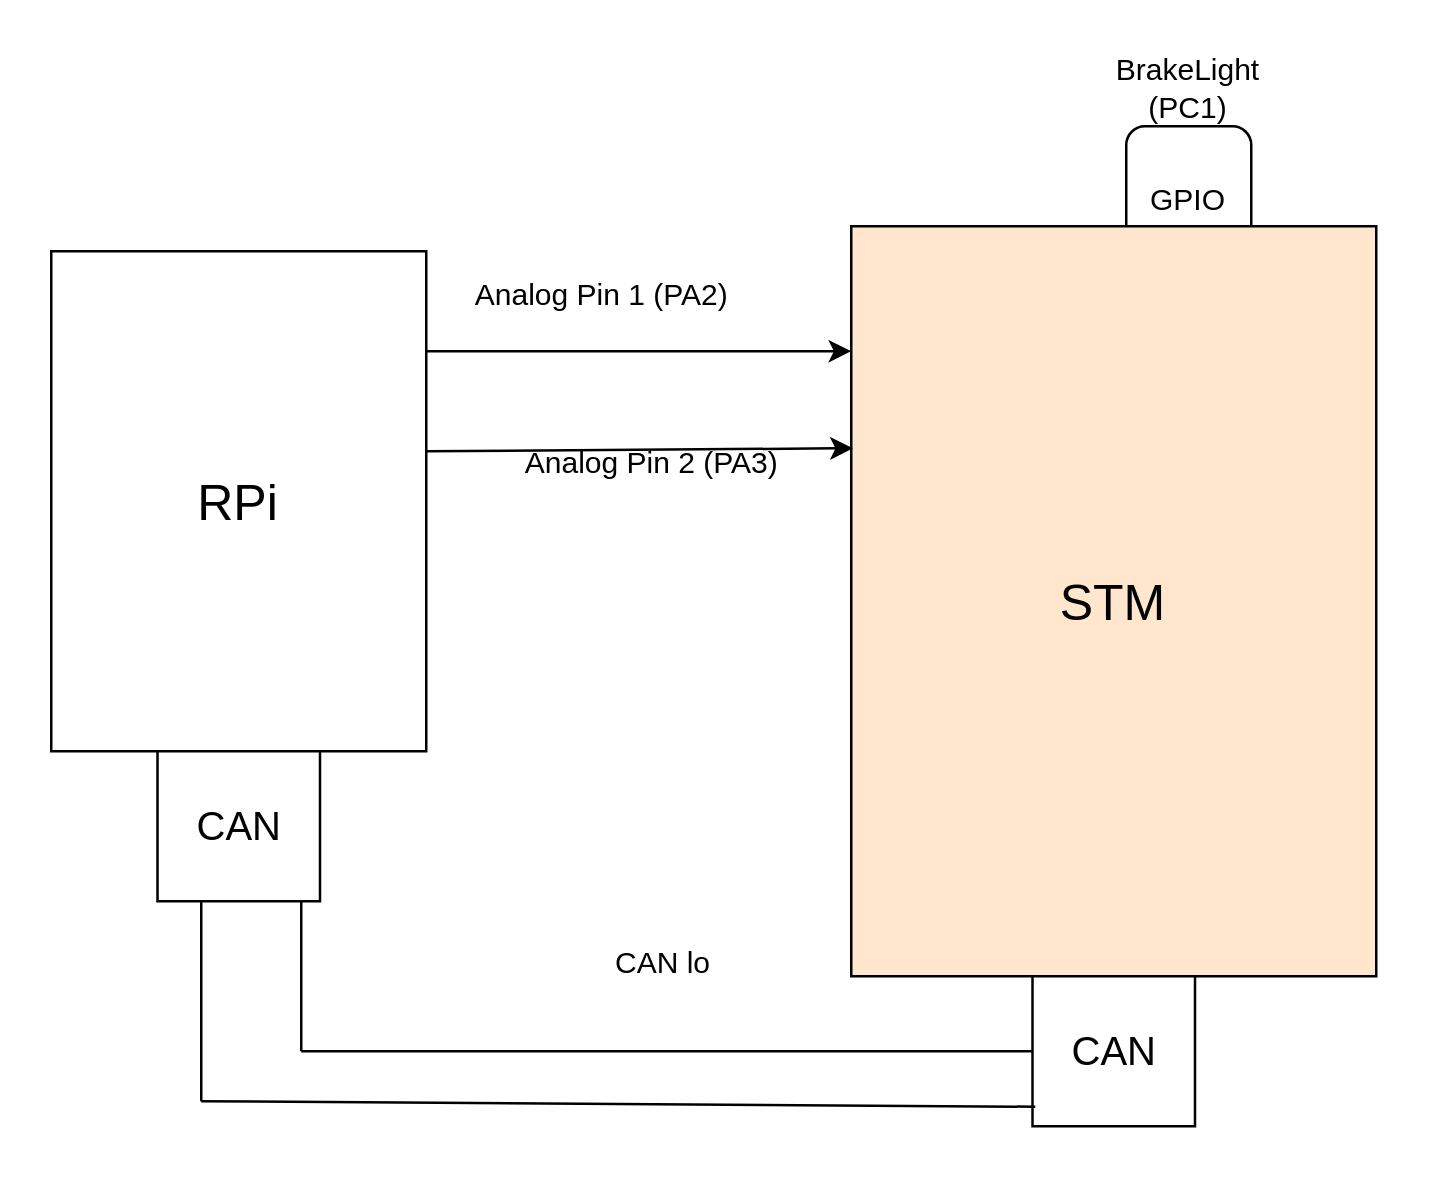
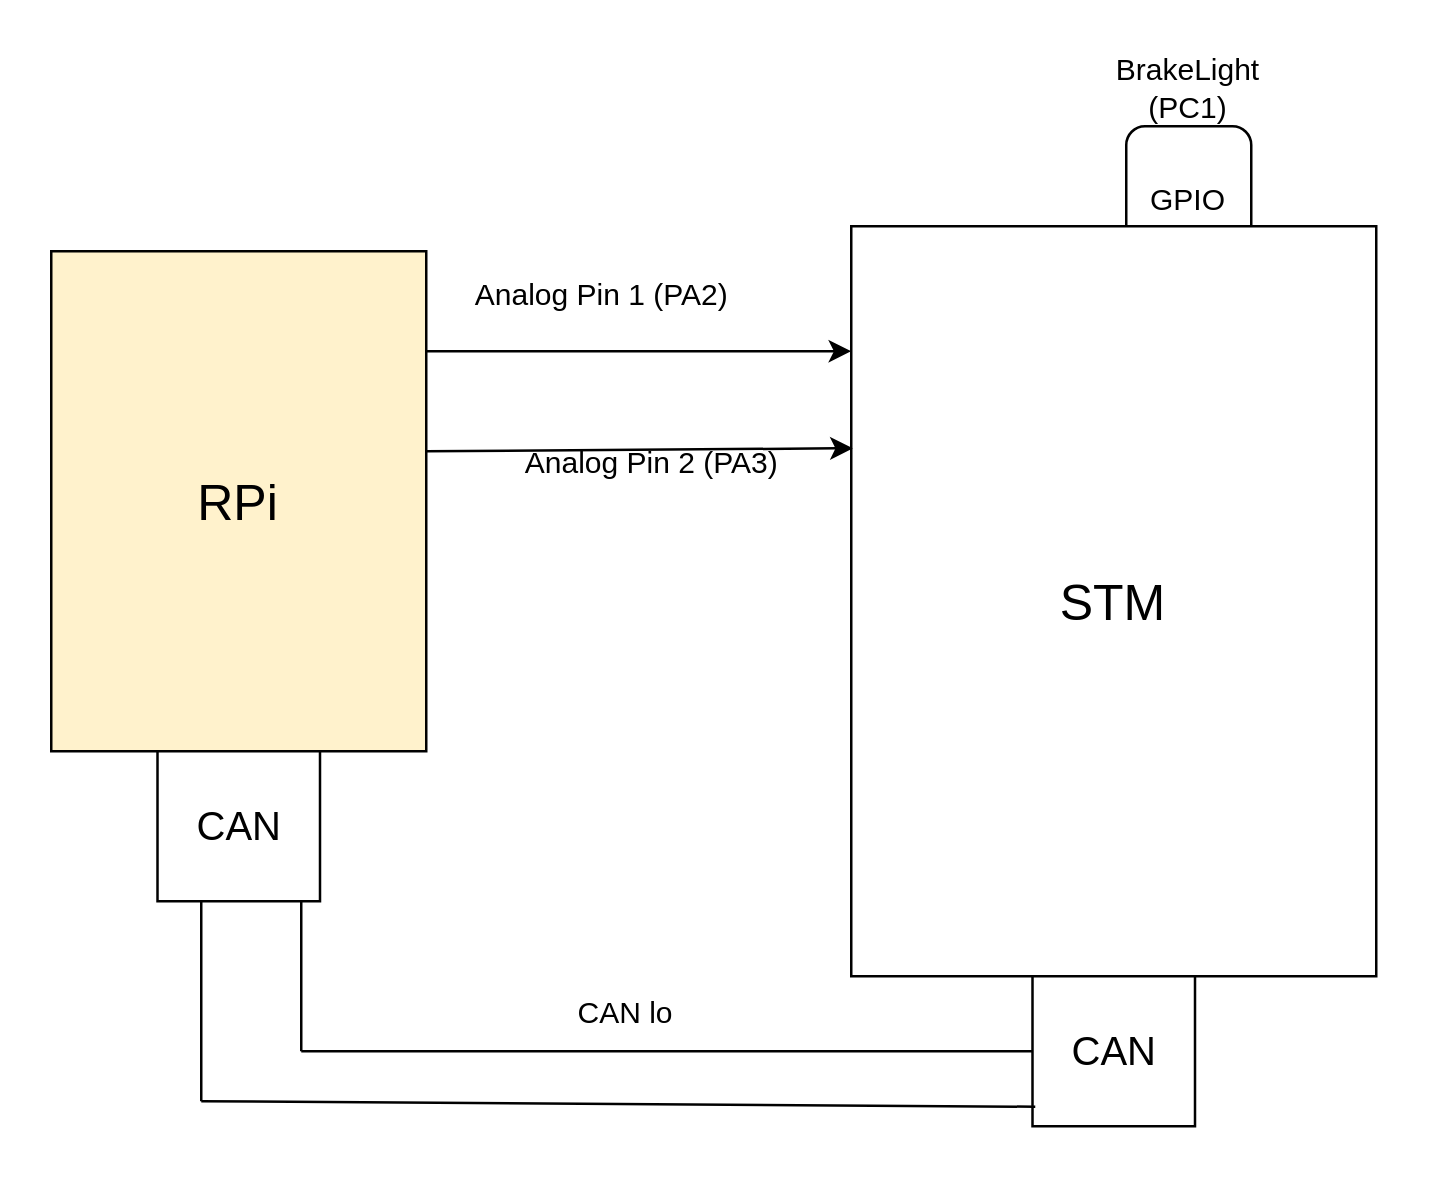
(239, 501) -> (239, 501)
(1114, 601) -> (1114, 601)
(664, 964) -> (626, 1014)
